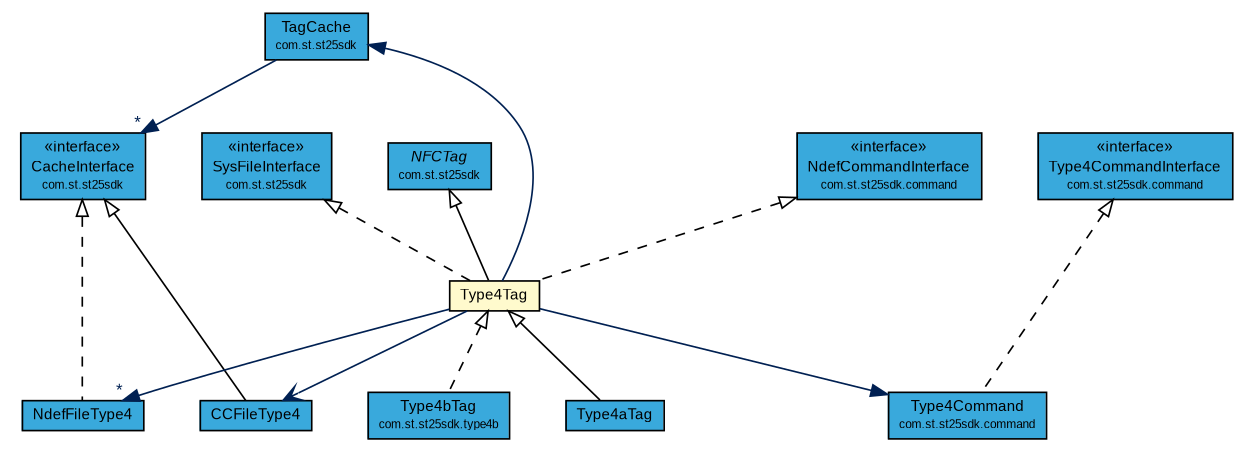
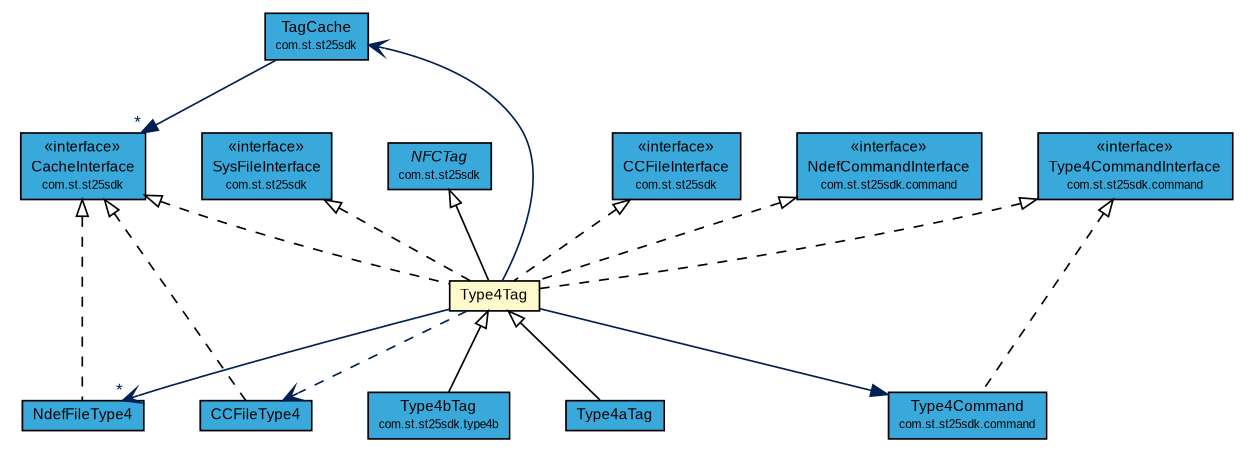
(520, 128) -> (520, 128)
none -> (676, 166)
none -> (304, 246)
none -> (781, 252)
(180, 307) -> (180, 307)
(294, 351) -> (294, 351)
(383, 352) -> (383, 352)
(465, 359) -> (465, 359)
